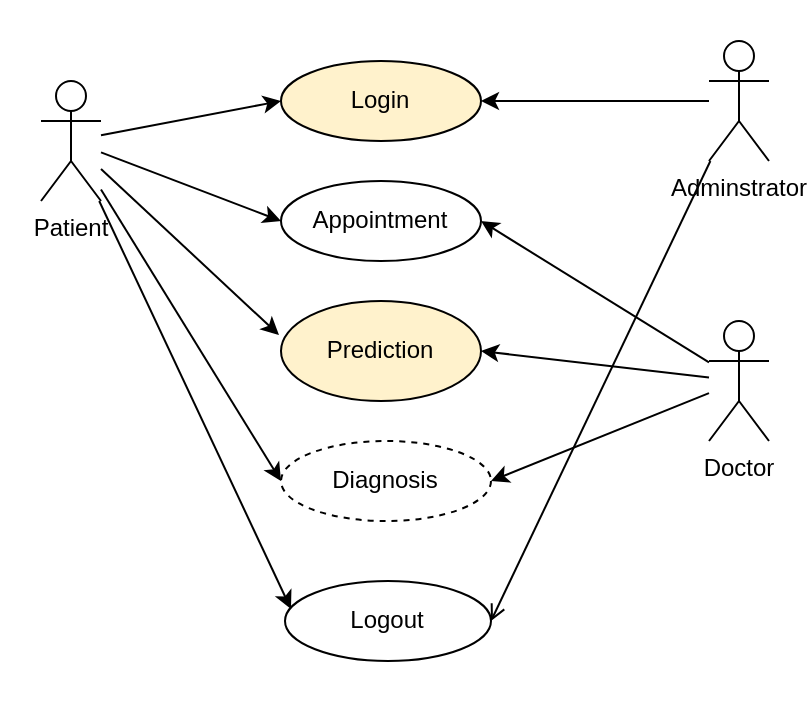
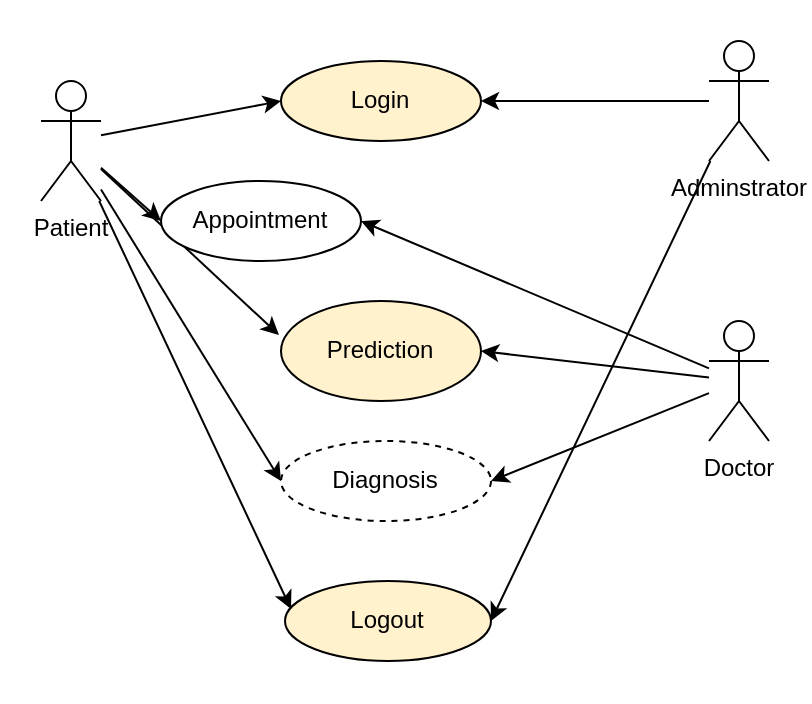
(381, 221) -> (261, 221)
(496, 611) -> (497, 608)
(388, 621) -> (388, 621)
